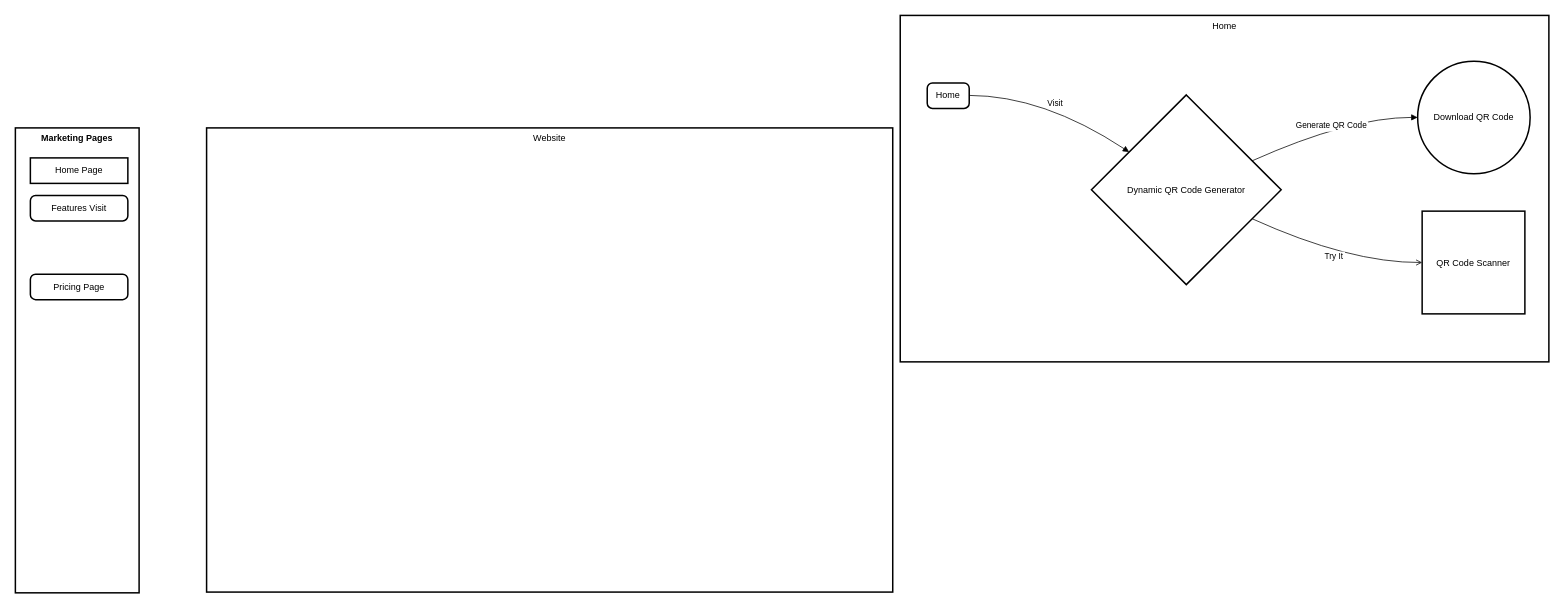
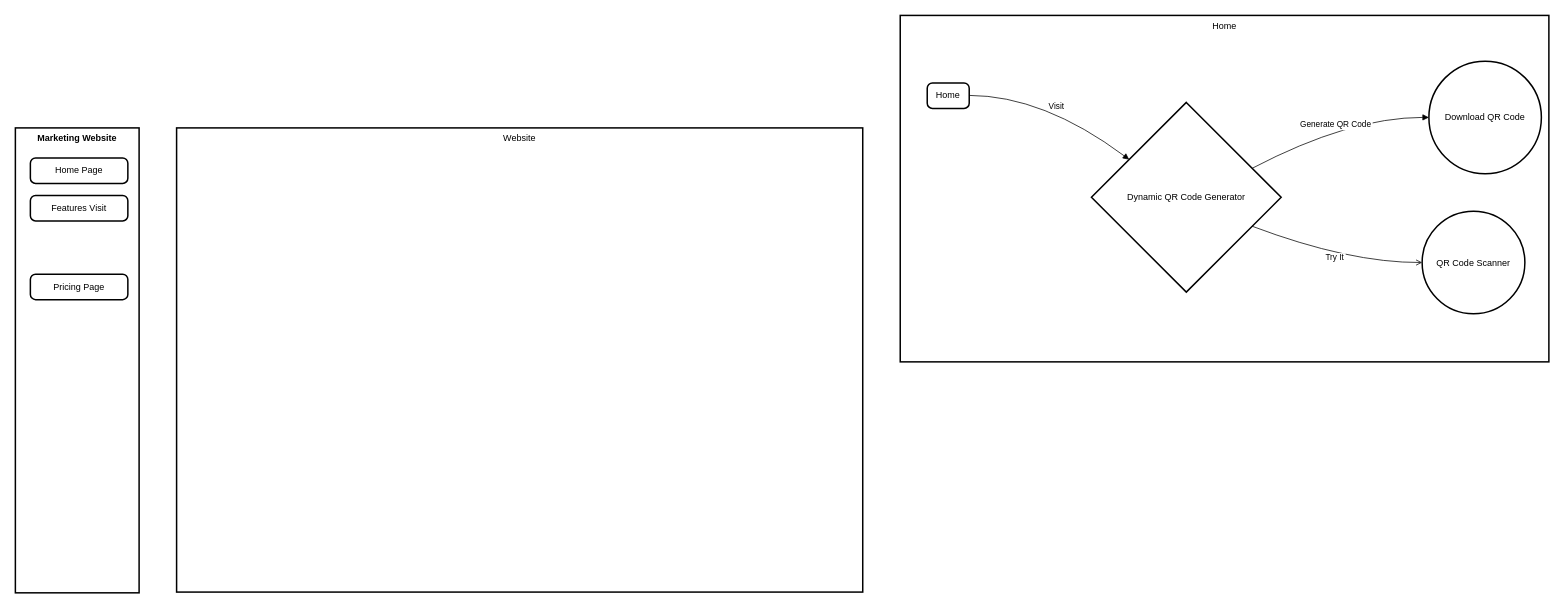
(1474, 117) -> (1485, 117)
(77, 139) -> (77, 139)
(79, 171) -> (79, 171)
(1187, 190) -> (1187, 197)
(1474, 263) -> (1474, 263)
(550, 360) -> (520, 360)
